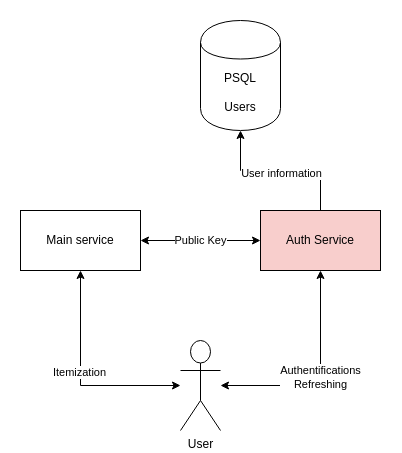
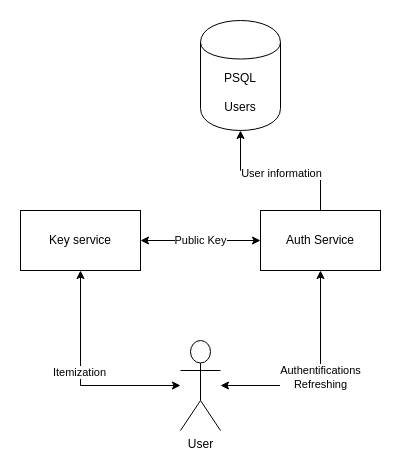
(81, 241) -> (81, 241)
(321, 241) -> (321, 241)
